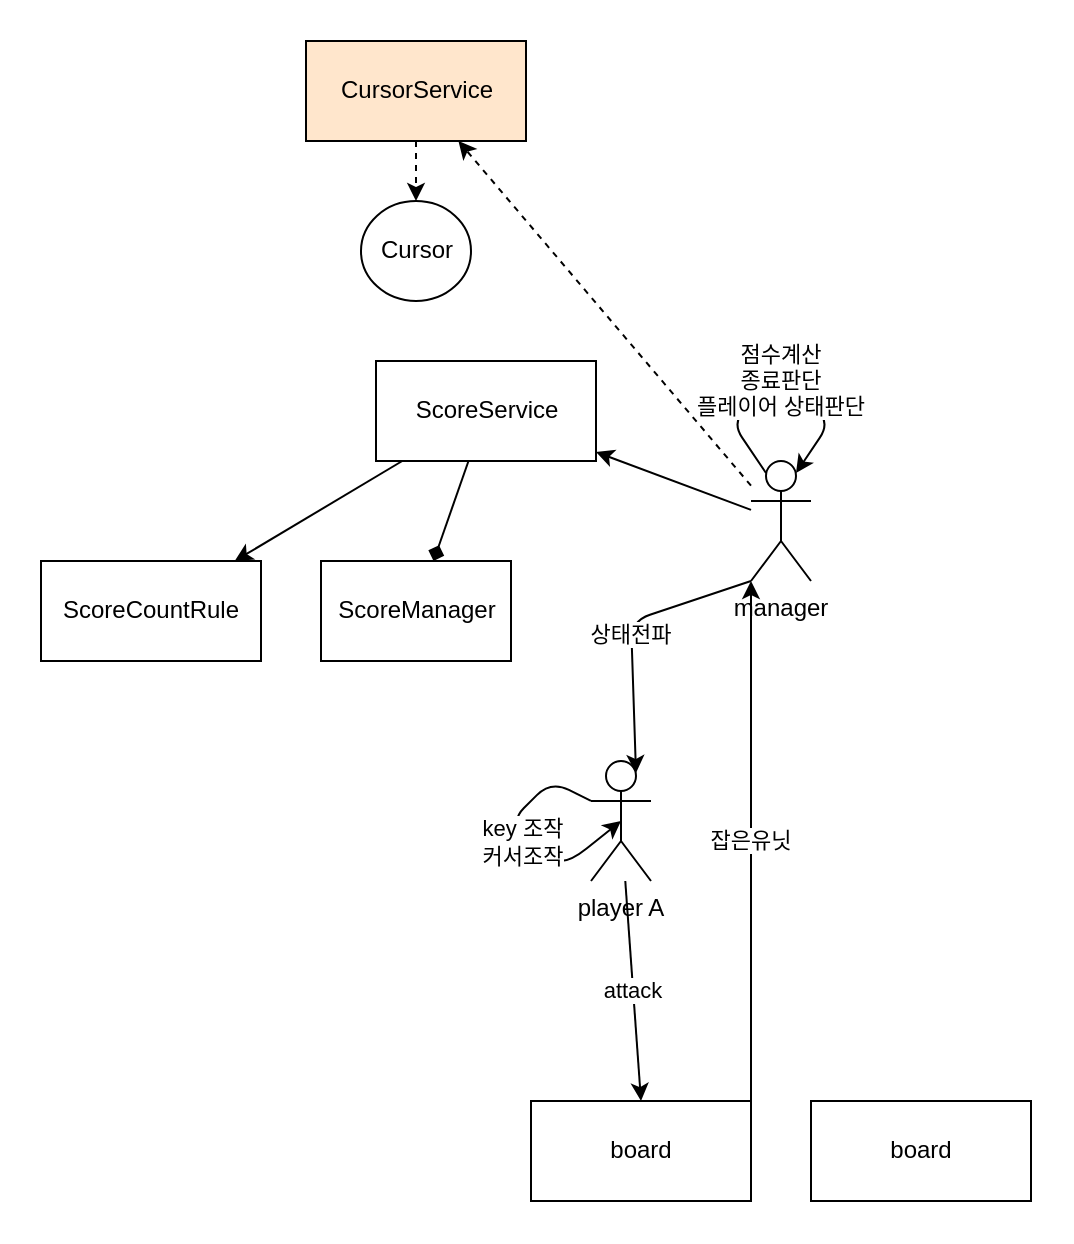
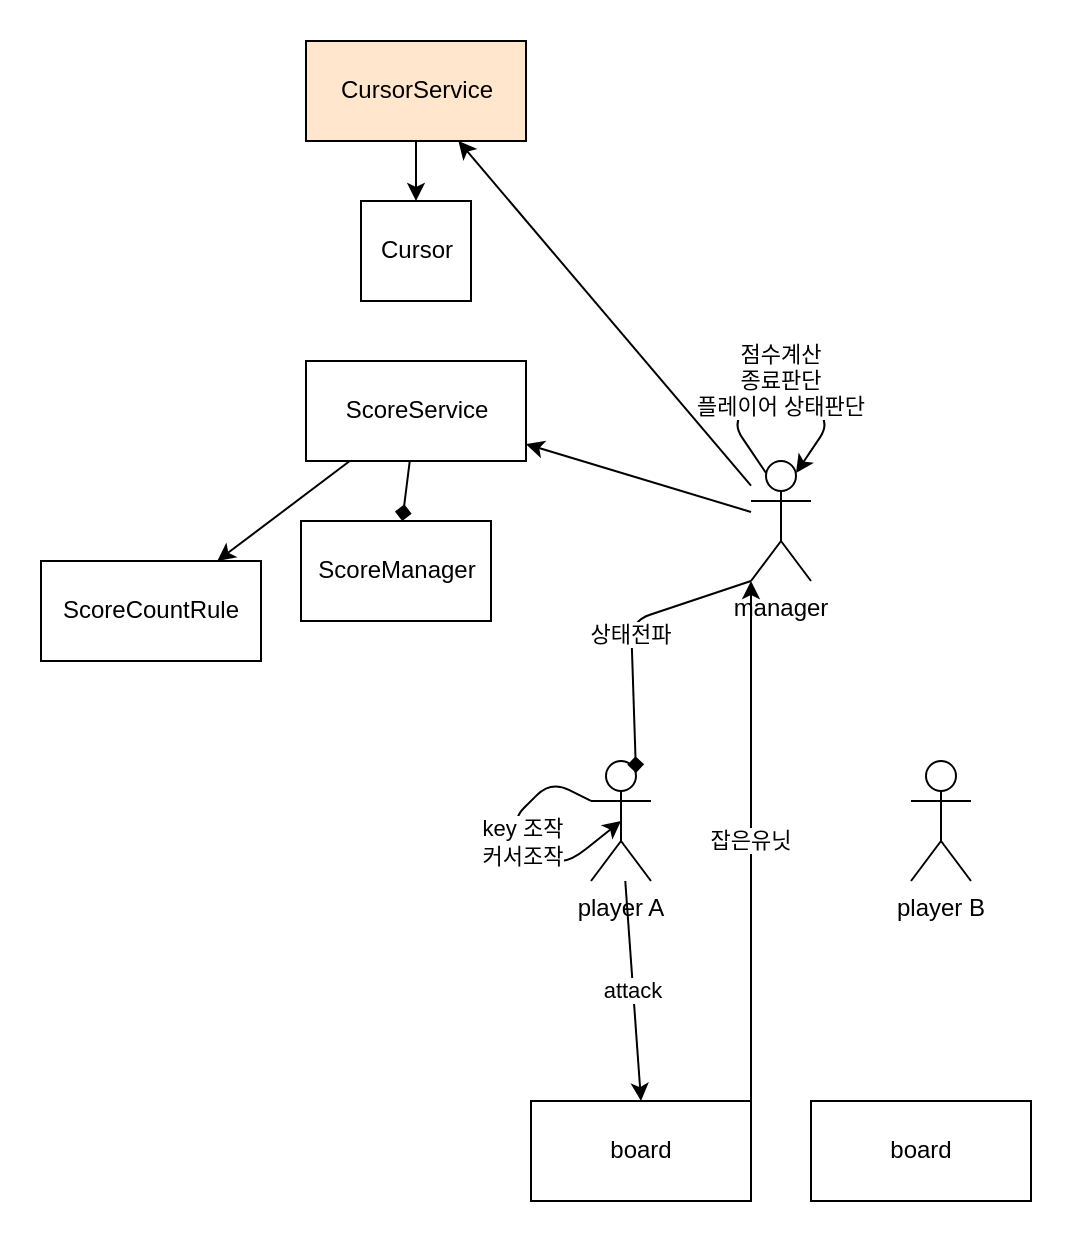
(416, 166) -> (416, 166)
(416, 251) -> (416, 251)
(609, 319) -> (609, 319)
(486, 411) -> (416, 411)
(416, 611) -> (396, 571)
(636, 759) -> (636, 758)
none -> (941, 821)
